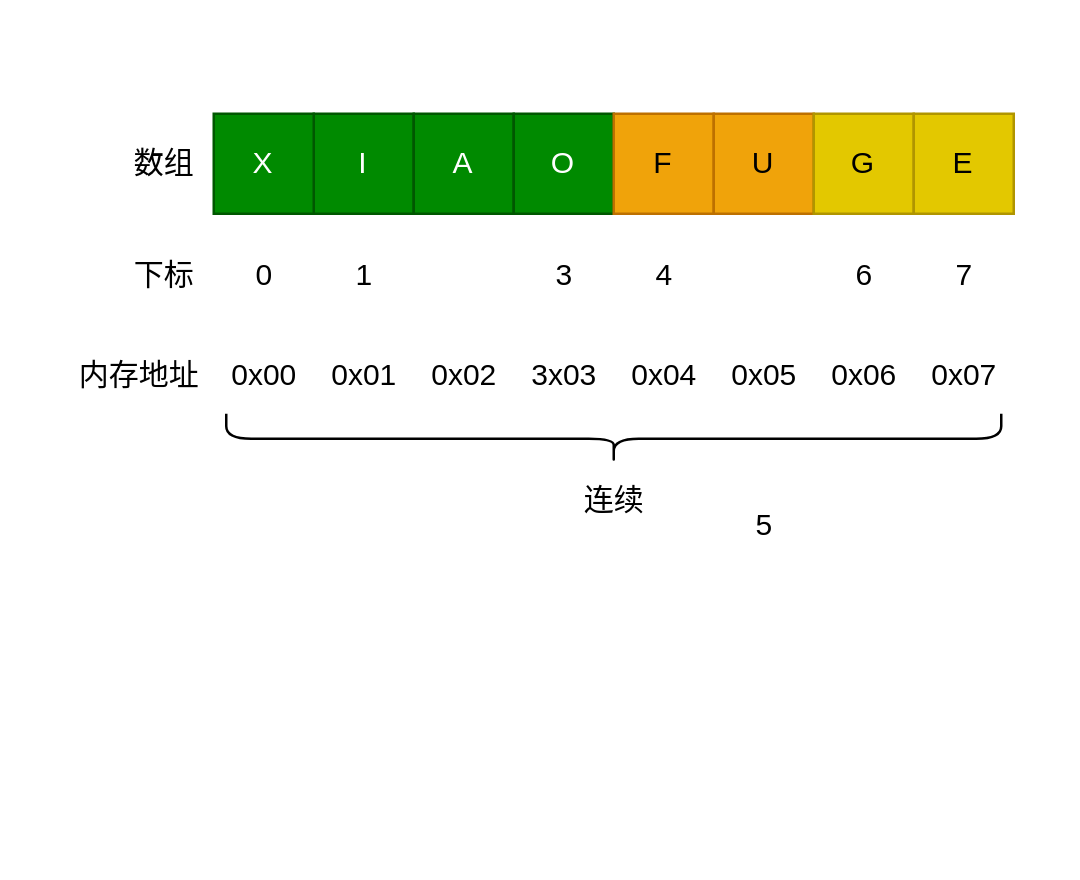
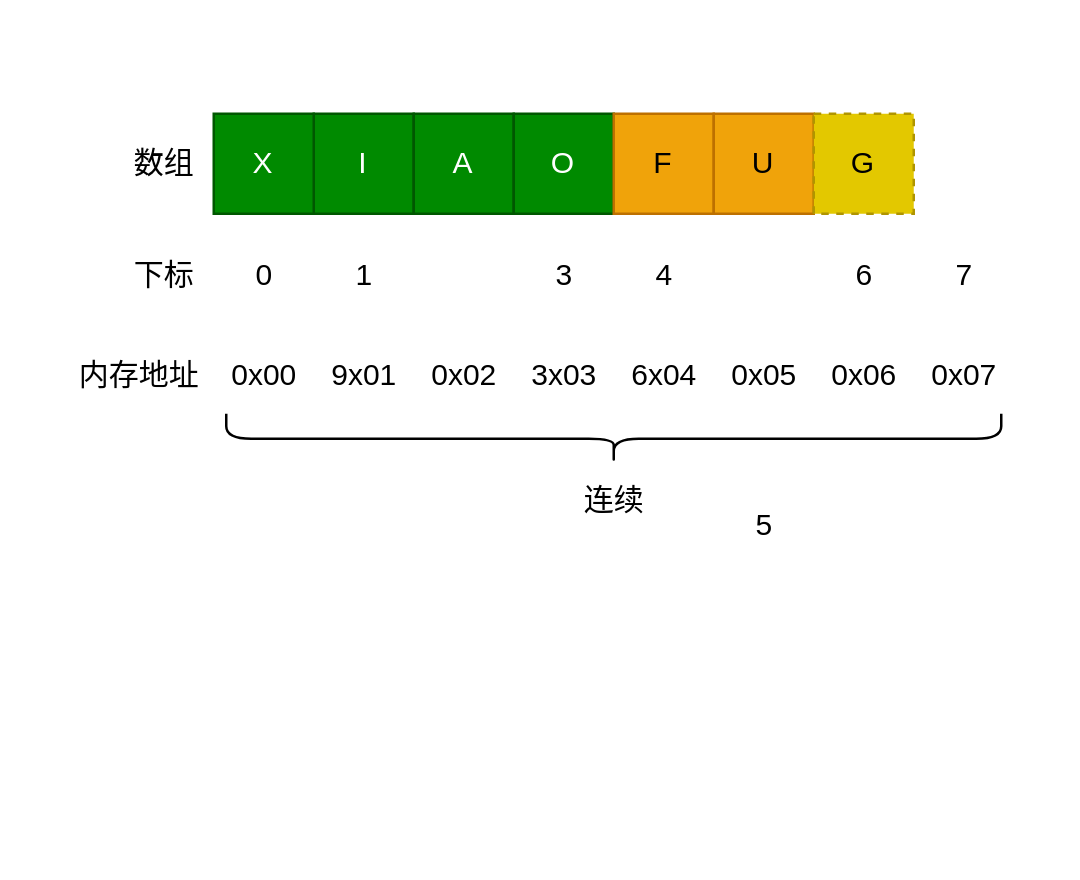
(864, 164) -> (864, 164)
(964, 164) -> none
(365, 376) -> (365, 376)
(665, 376) -> (665, 376)
